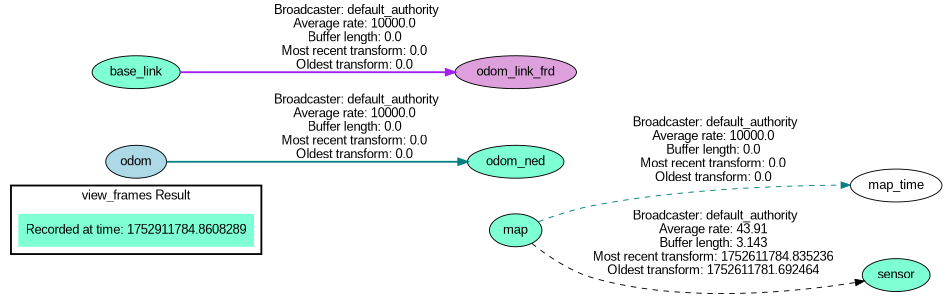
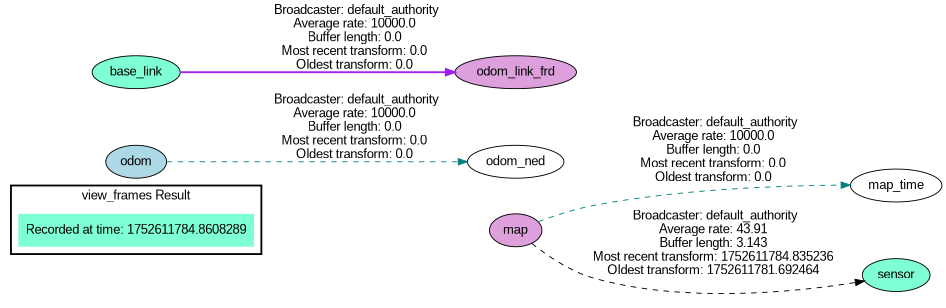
(312, 162) -> (312, 162)
(516, 162) -> (516, 162)
(136, 230) -> (136, 230)
(516, 230) -> (516, 230)
